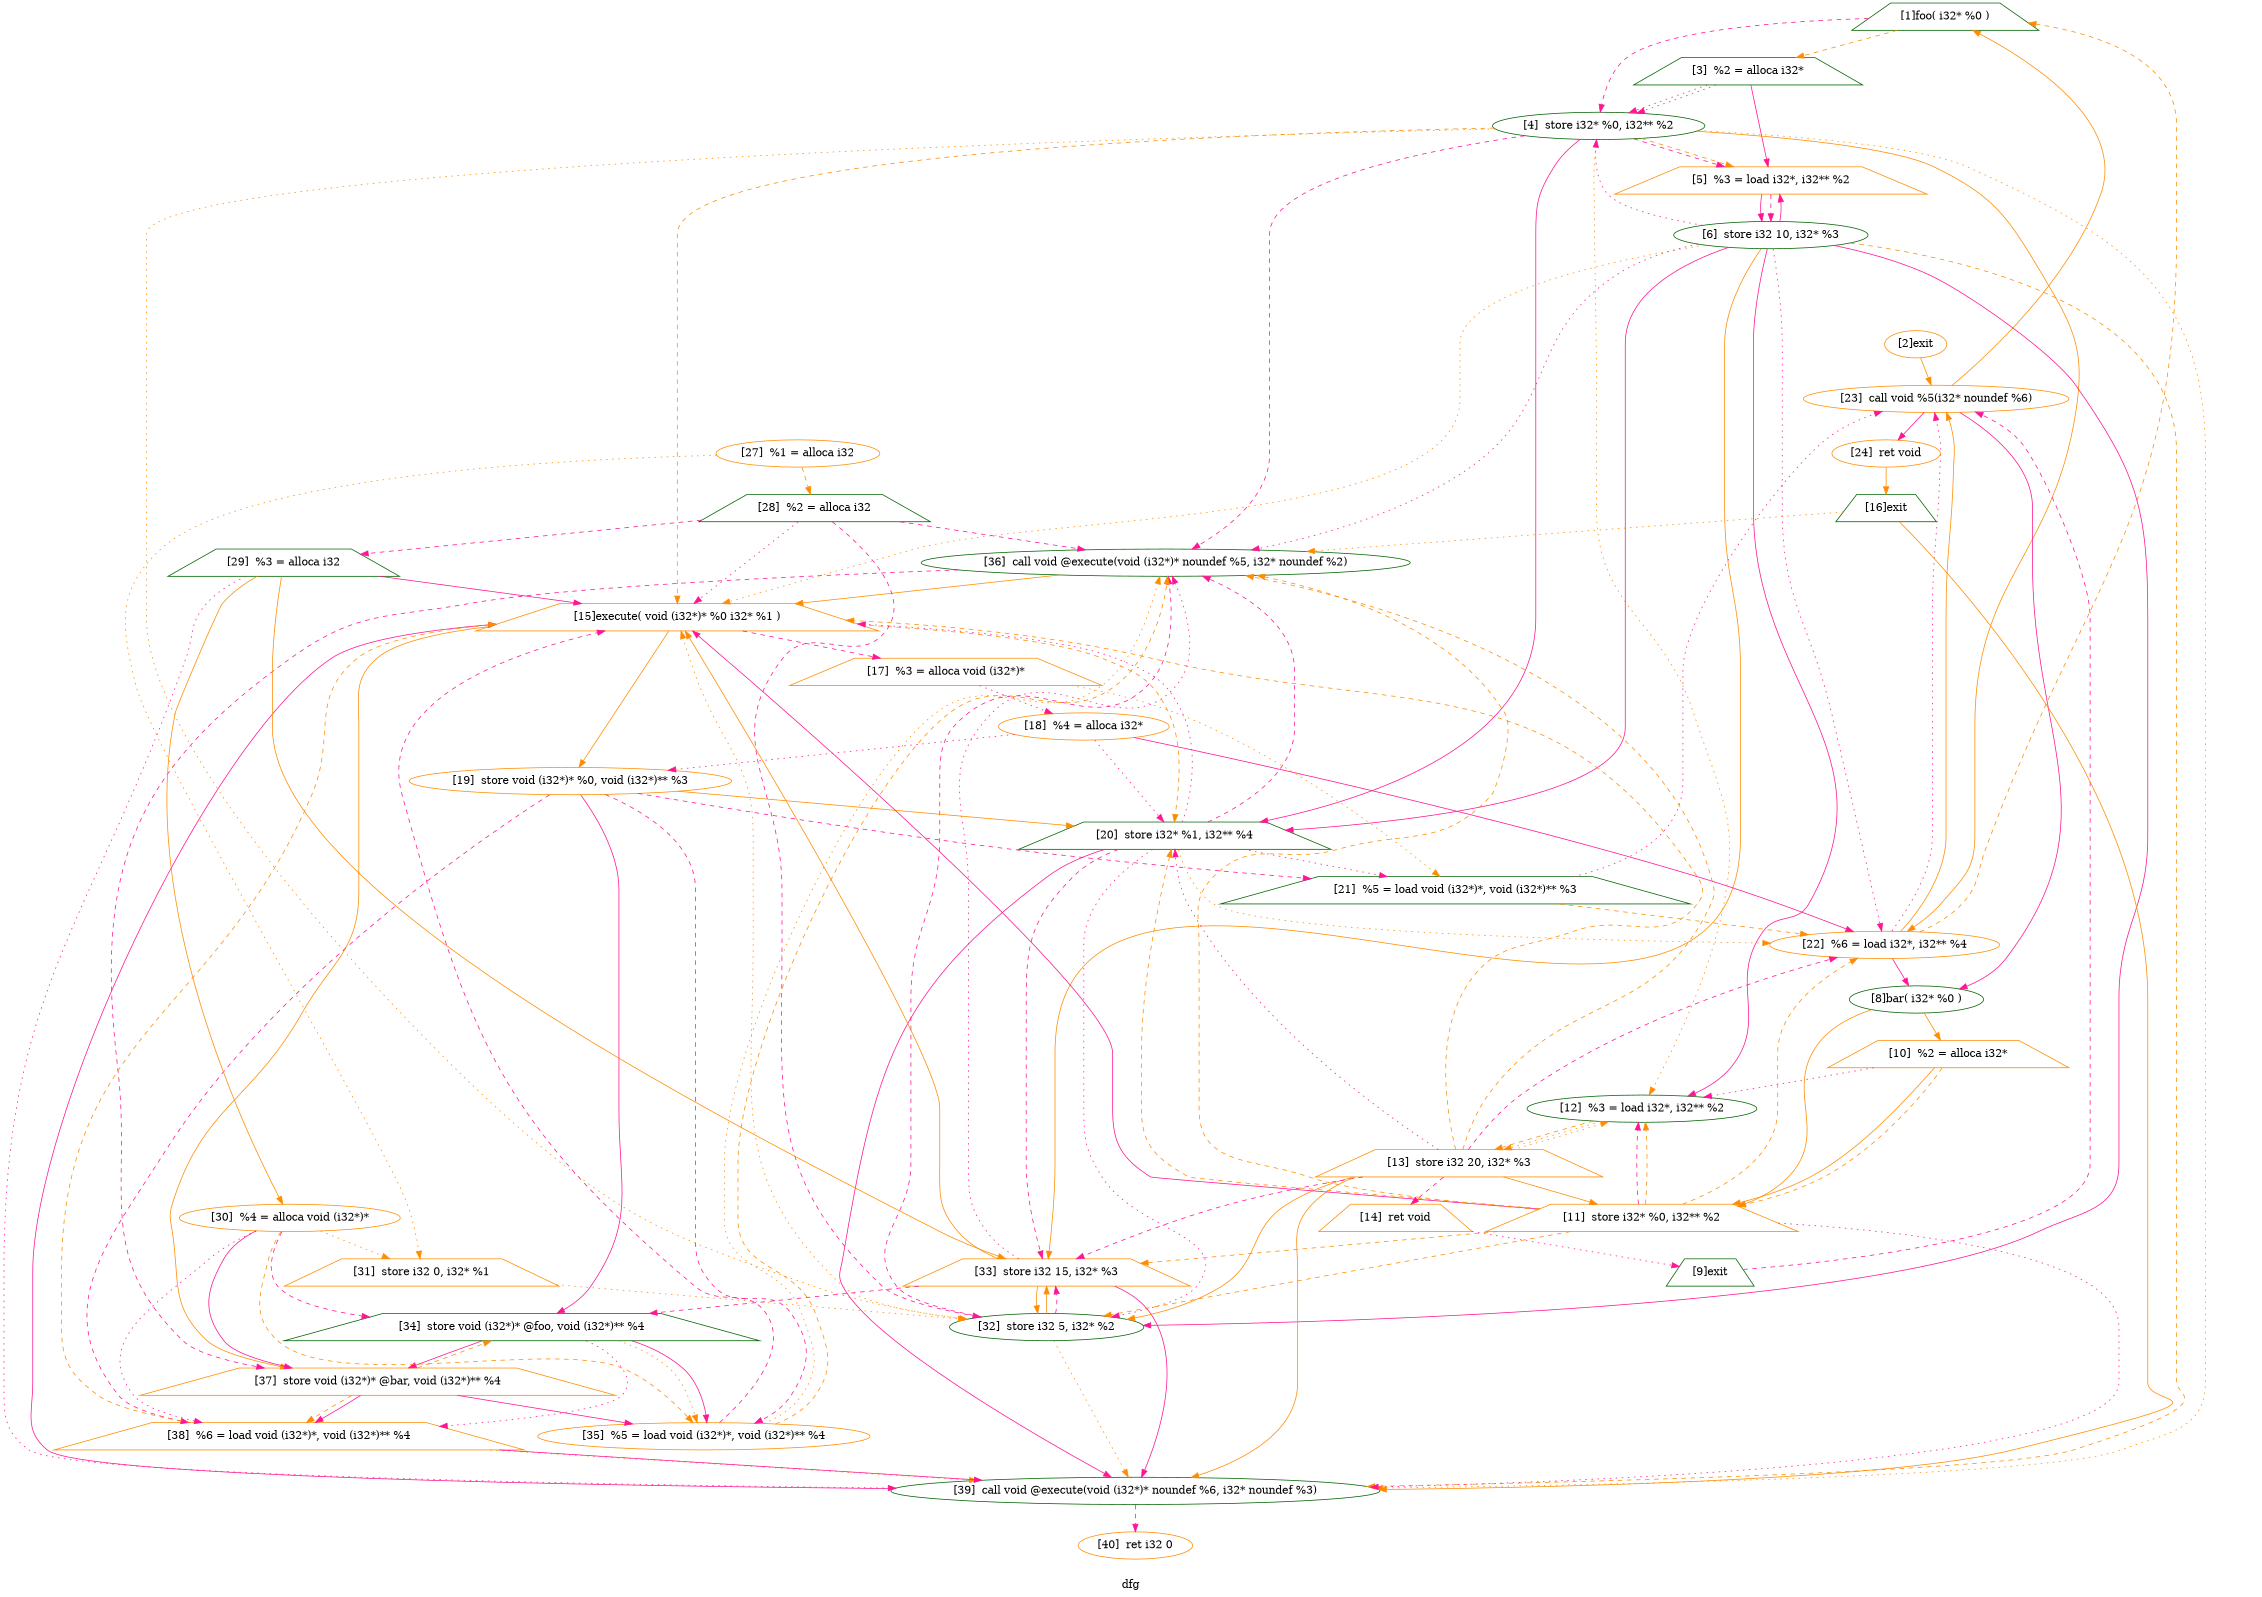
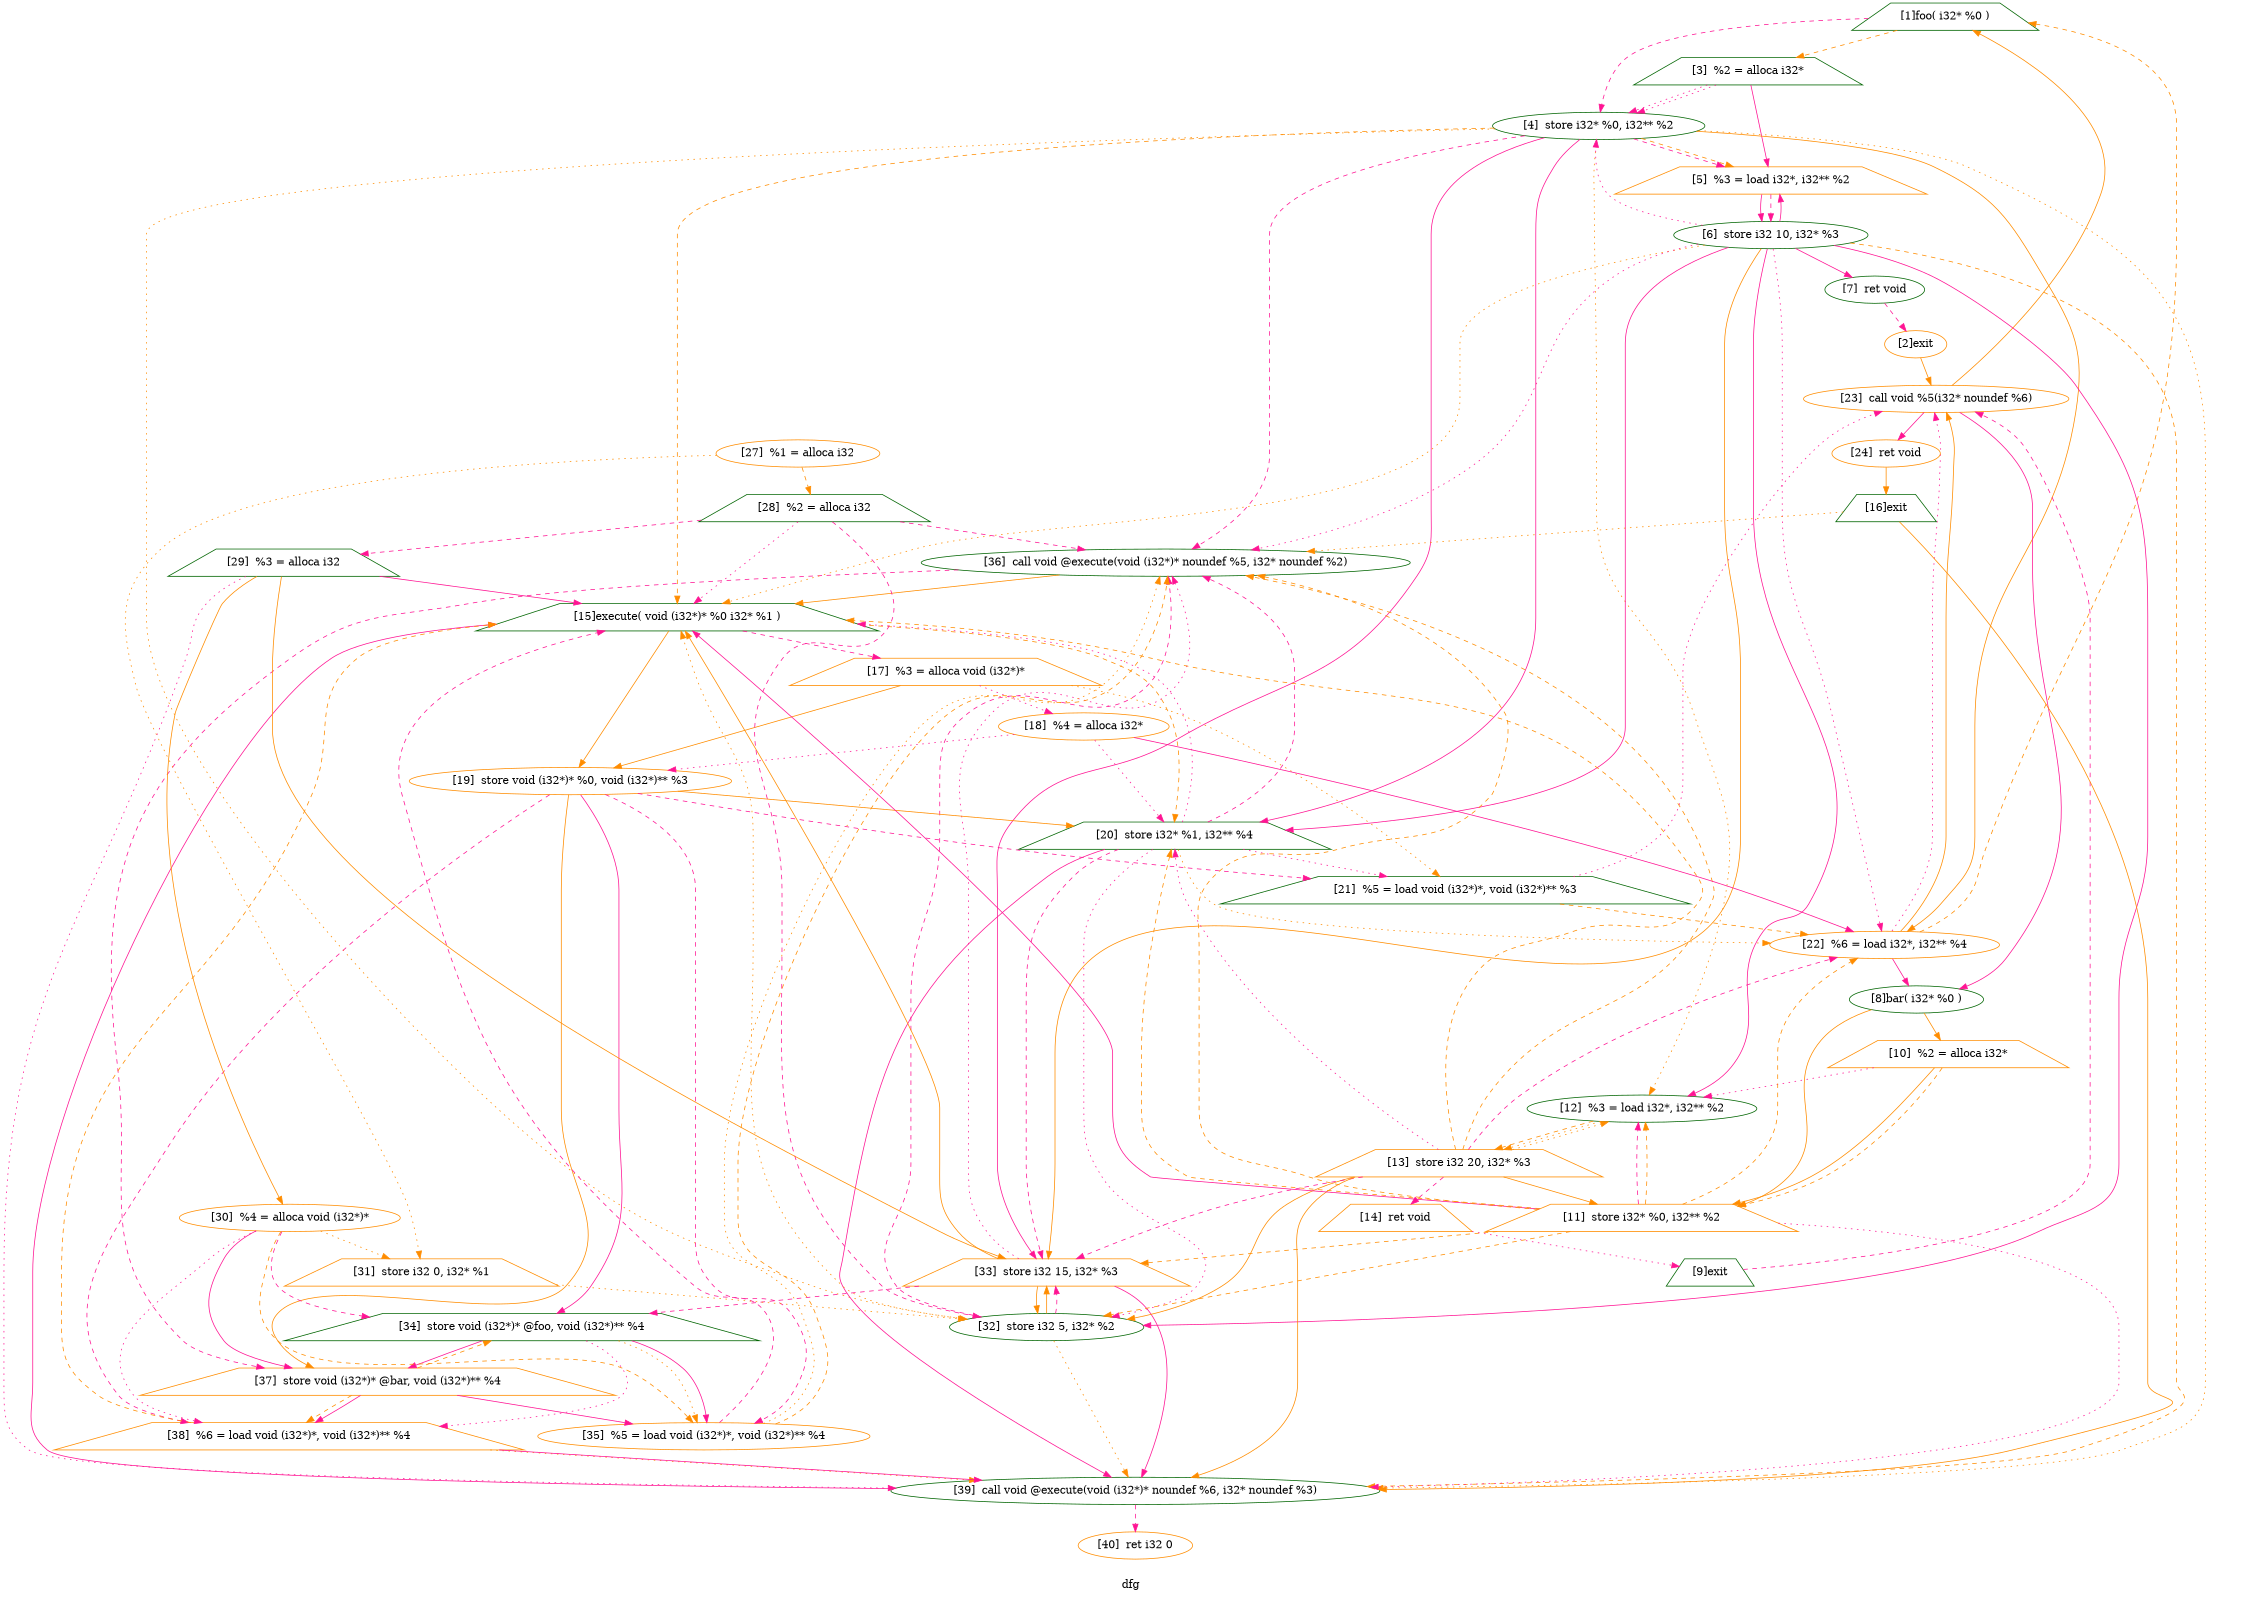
none -> (1875, 290)
(677, 617) -> (677, 617)
none -> (1253, 701)
none -> (761, 726)
(311, 998) -> (587, 1223)
